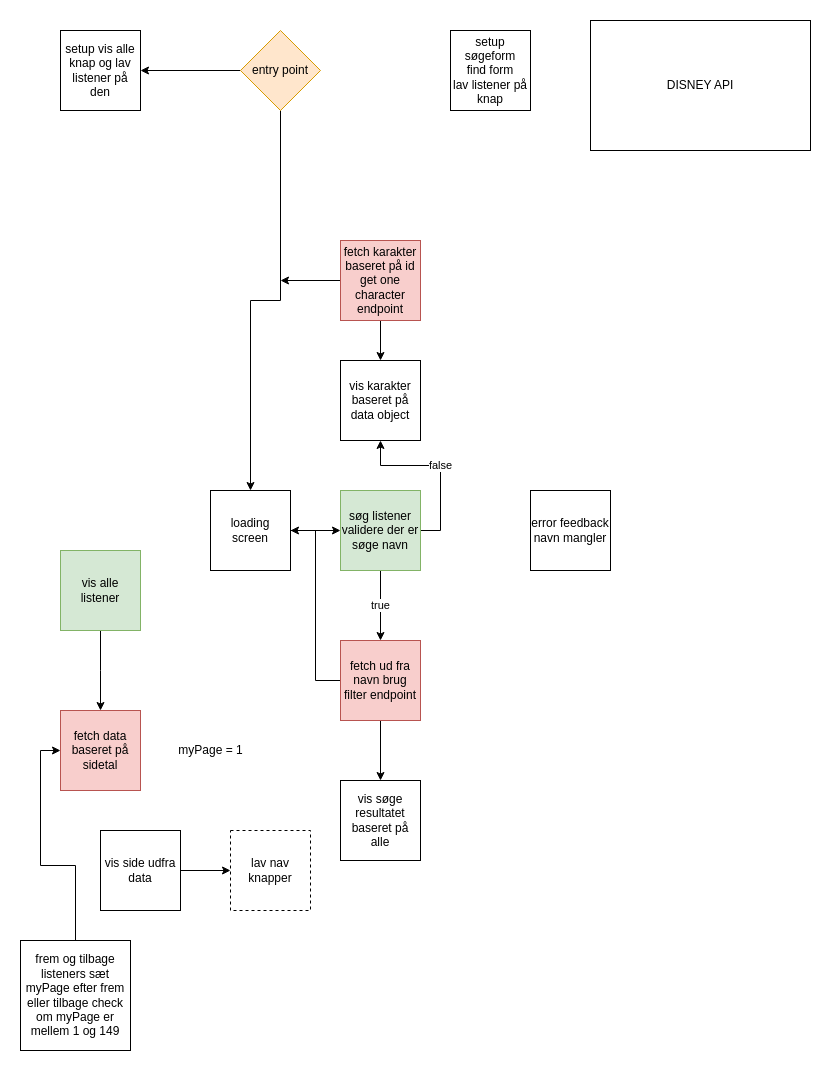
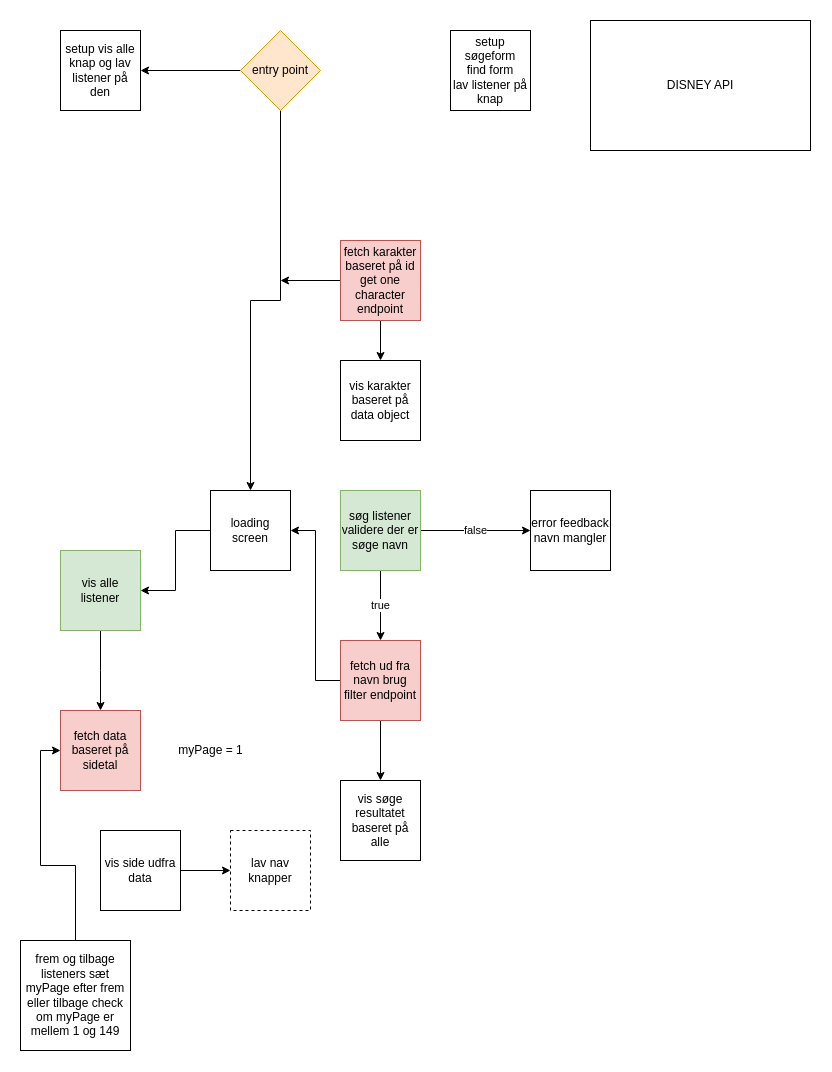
(436, 466) -> (481, 531)
(325, 531) -> (176, 557)
